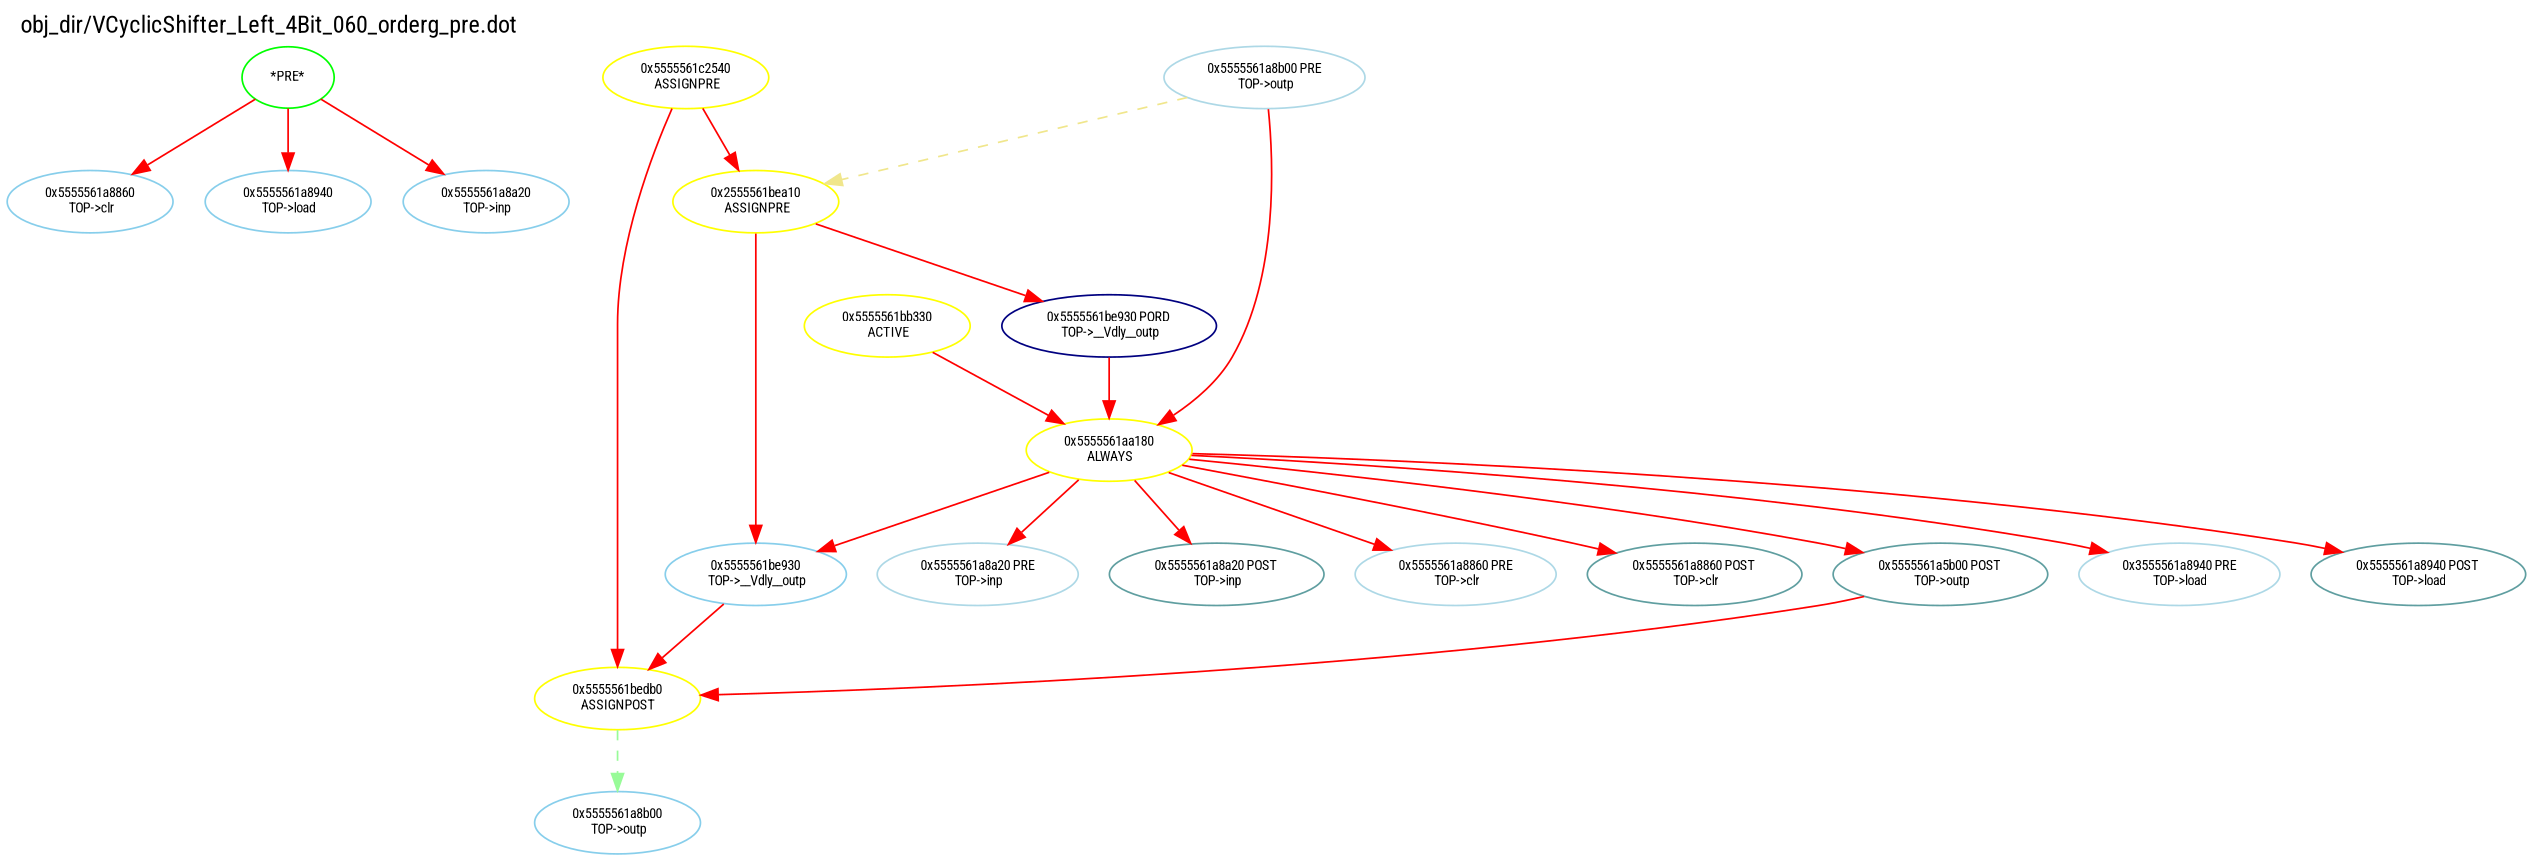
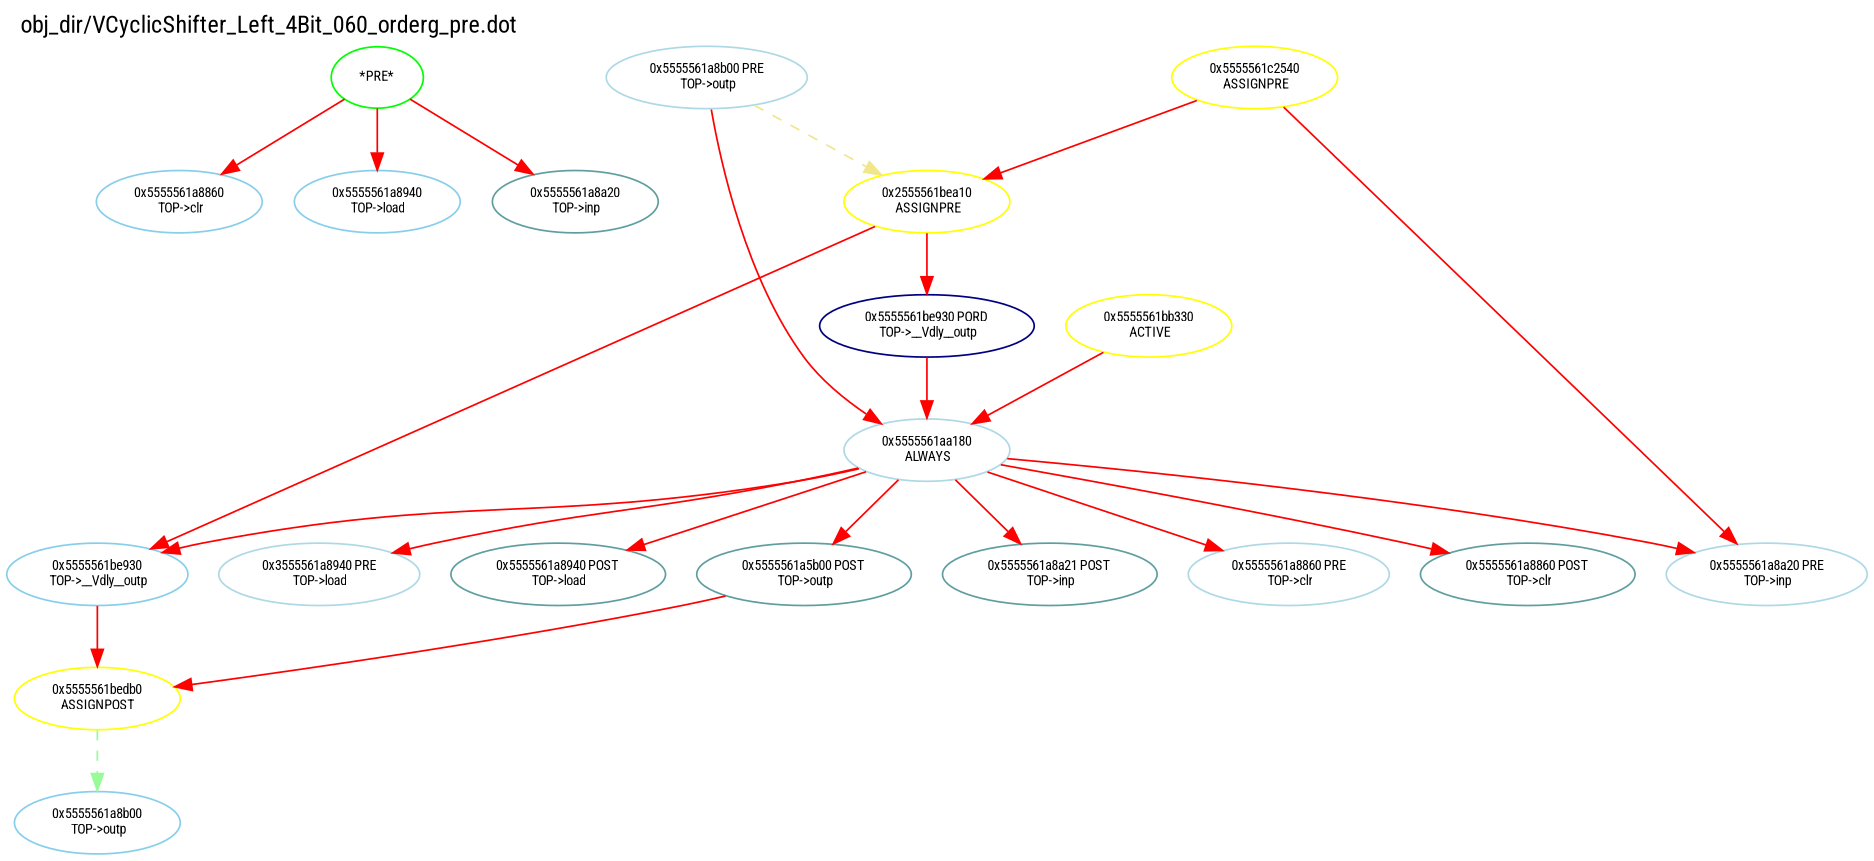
(486, 202) -> (575, 202)
(618, 375) -> (1504, 319)
(1109, 450) -> (927, 450)
(1217, 574) -> (1050, 574)
